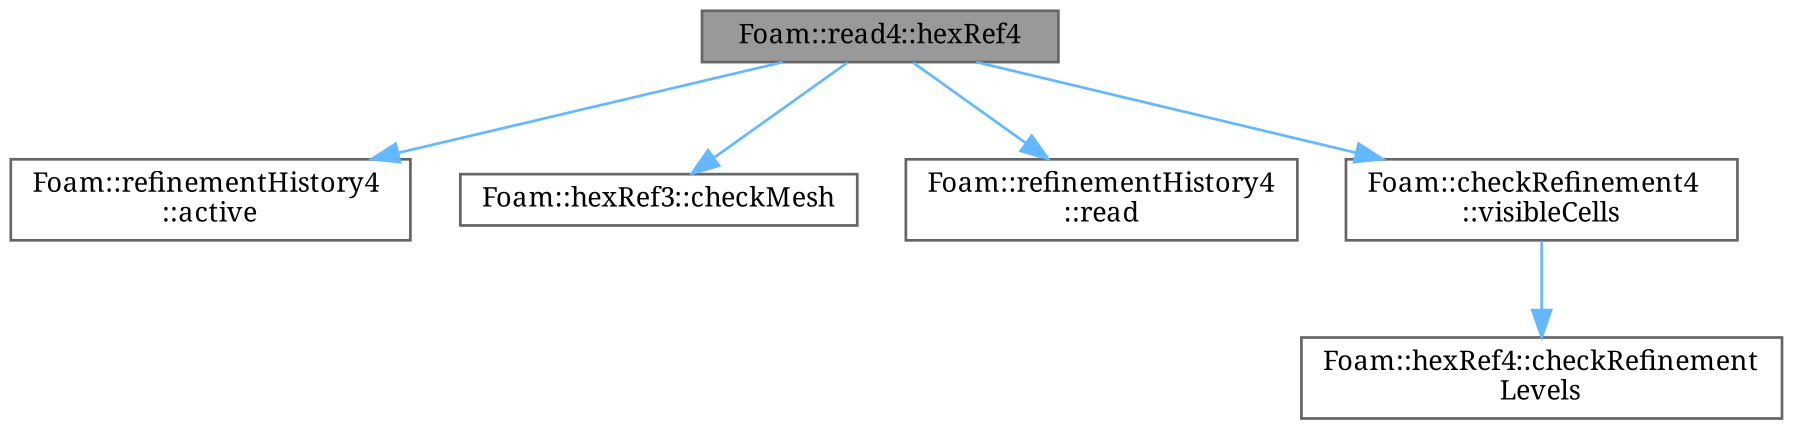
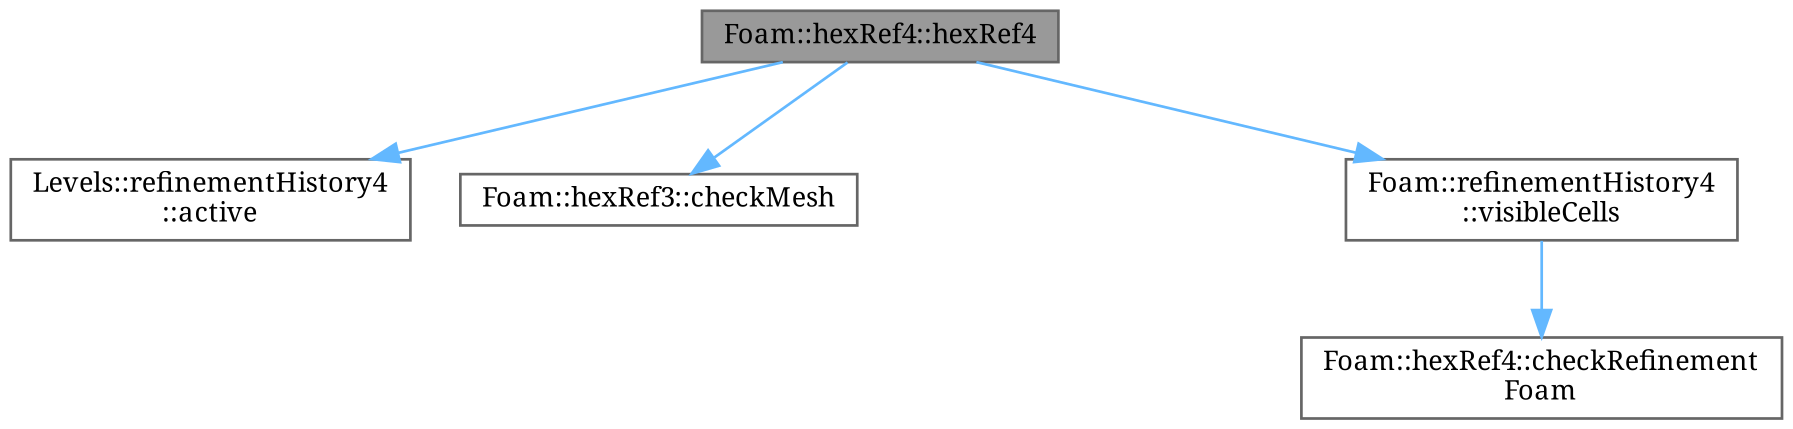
(880, 36) -> (880, 36)
(211, 200) -> (211, 200)
(1102, 200) -> none
(1542, 200) -> (1542, 200)
(1542, 378) -> (1542, 378)
